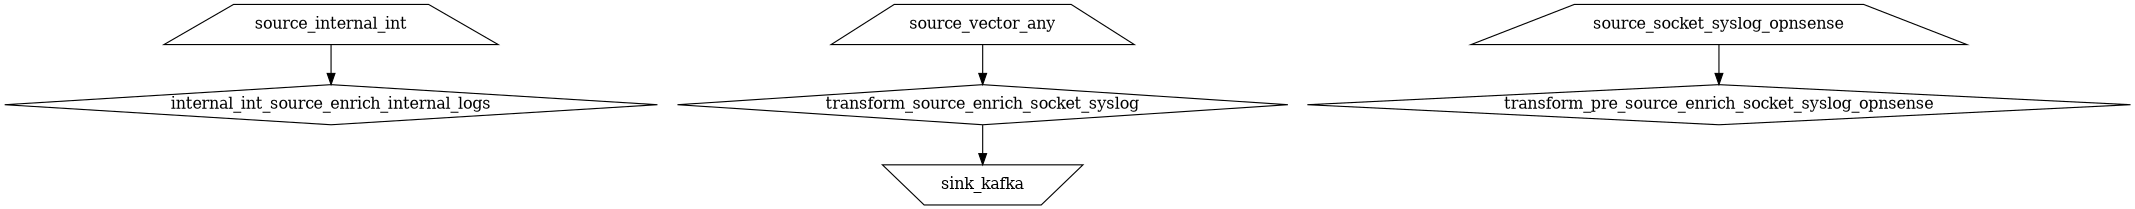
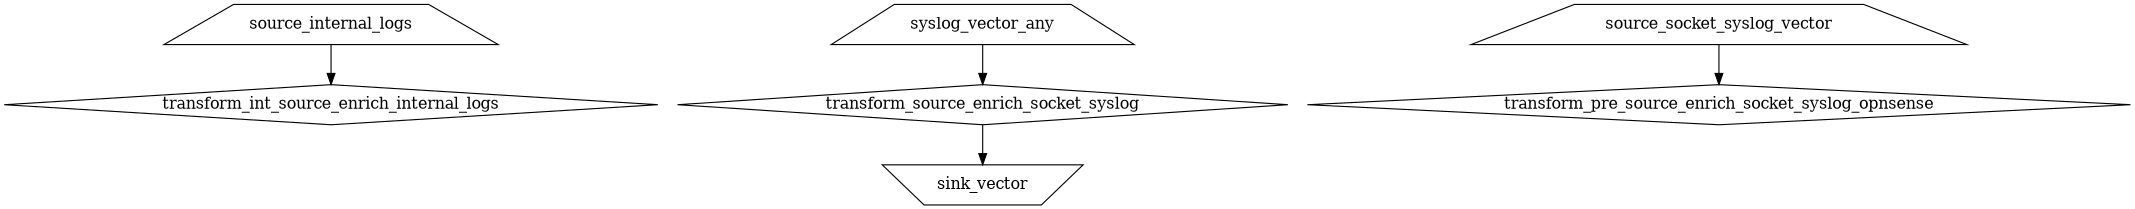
(331, 25) -> (331, 25)
(983, 25) -> (983, 25)
(1719, 25) -> (1719, 25)
(331, 105) -> (331, 105)
(983, 185) -> (983, 185)
